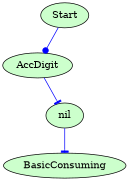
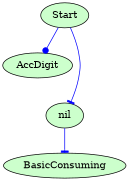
(50, 89) -> (80, 64)
